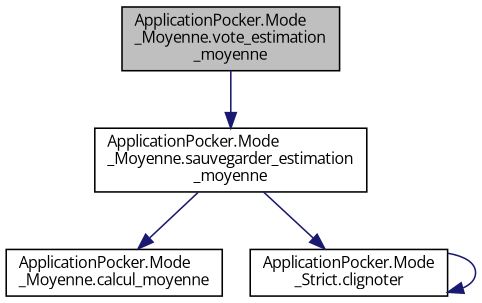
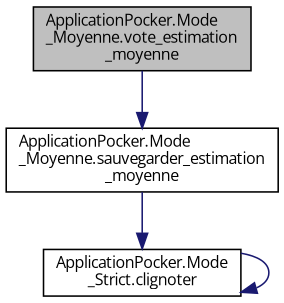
(114, 273) -> none
